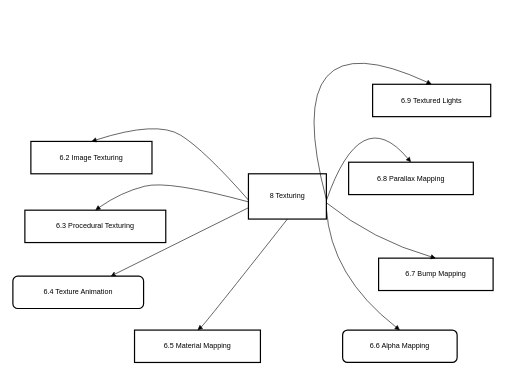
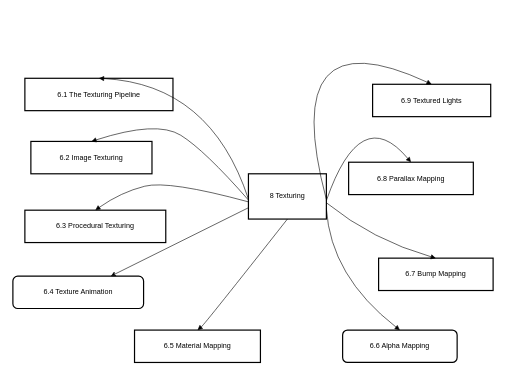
none -> (154, 89)
none -> (99, 94)
